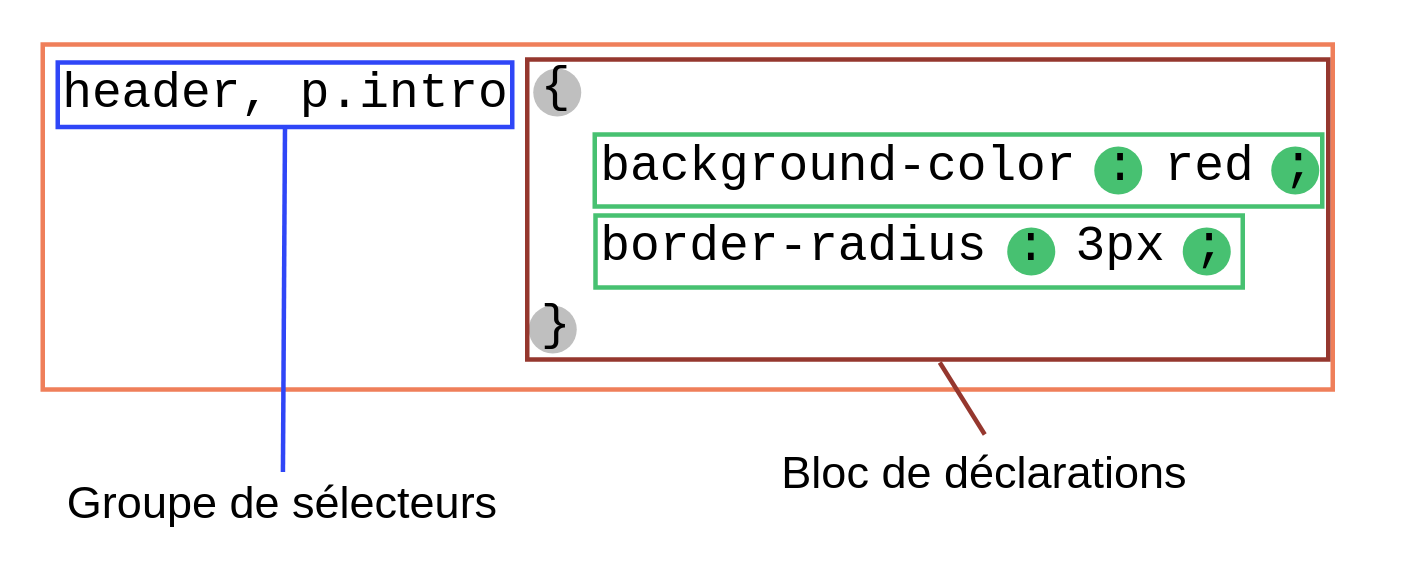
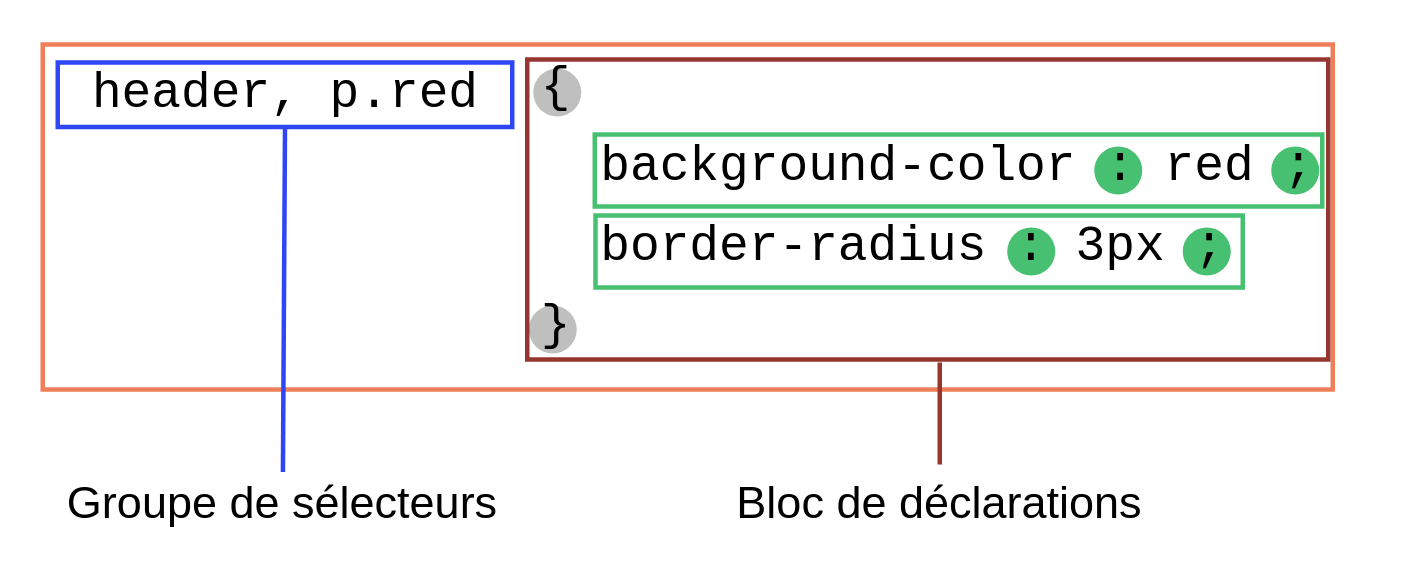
(286, 94) -> (286, 94)
(985, 472) -> (940, 502)
